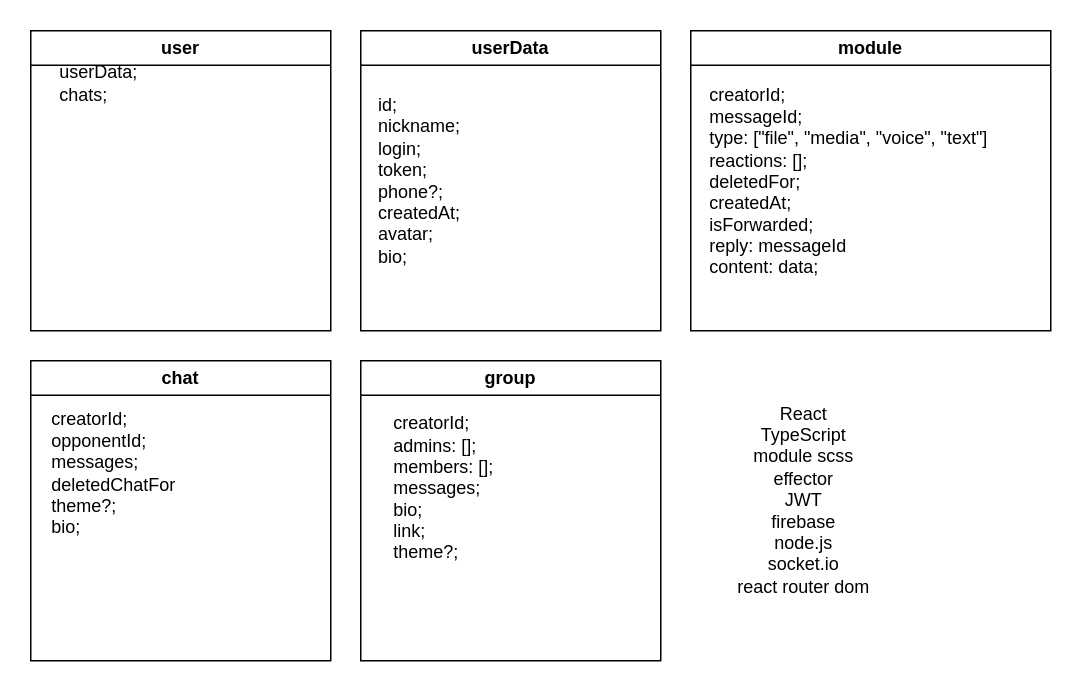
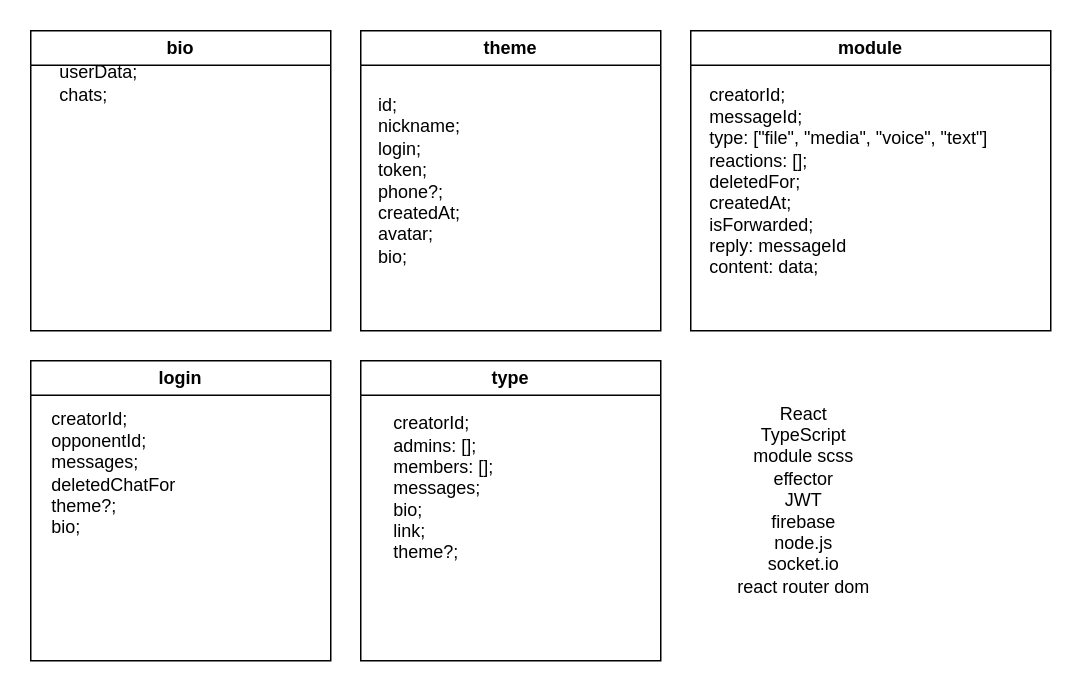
(181, 49) -> (181, 49)
(511, 49) -> (511, 49)
(181, 379) -> (181, 379)
(511, 379) -> (511, 379)
